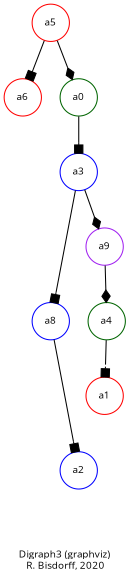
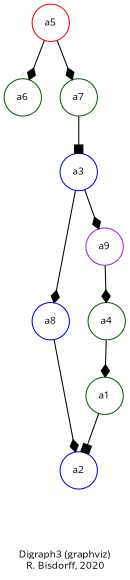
(39, 55) -> (39, 55)
(23, 97) -> (23, 97)
(79, 97) -> (79, 97)
(66, 242) -> (66, 242)
(106, 352) -> (106, 352)
(64, 391) -> (64, 391)
(105, 396) -> (105, 396)
none -> (93, 428)
